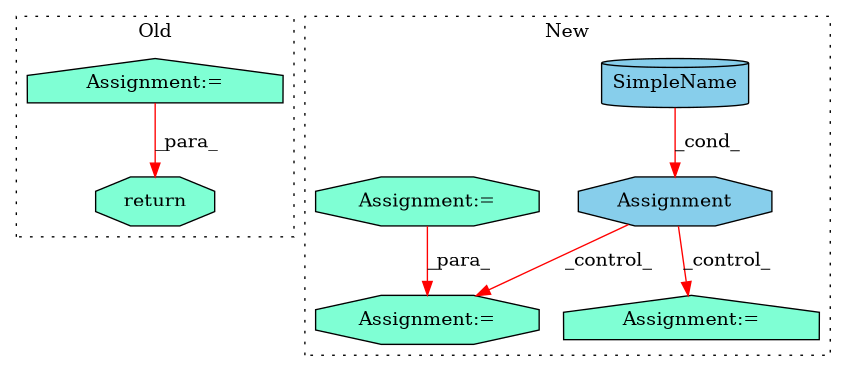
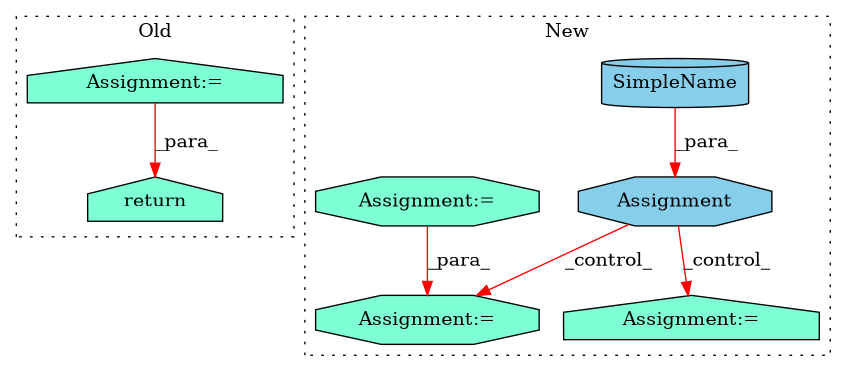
(708, 142) -> (706, 142)
(155, 201) -> (155, 201)
